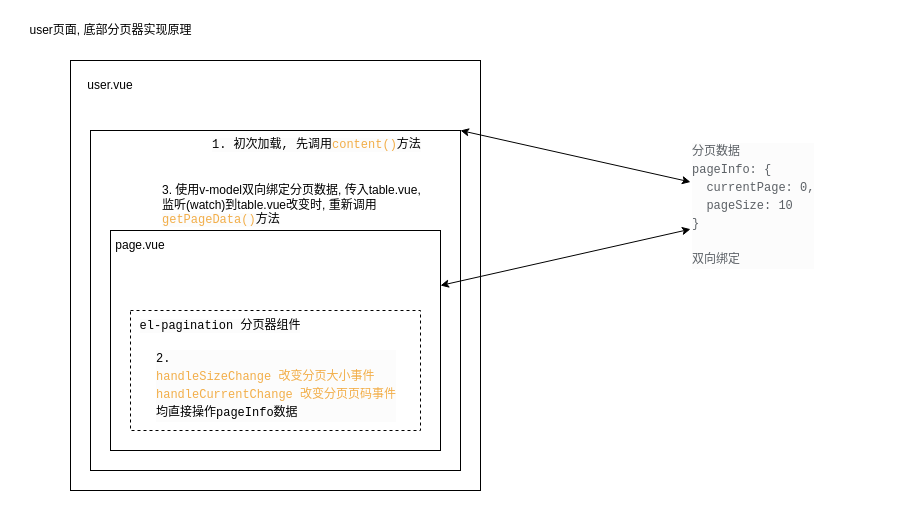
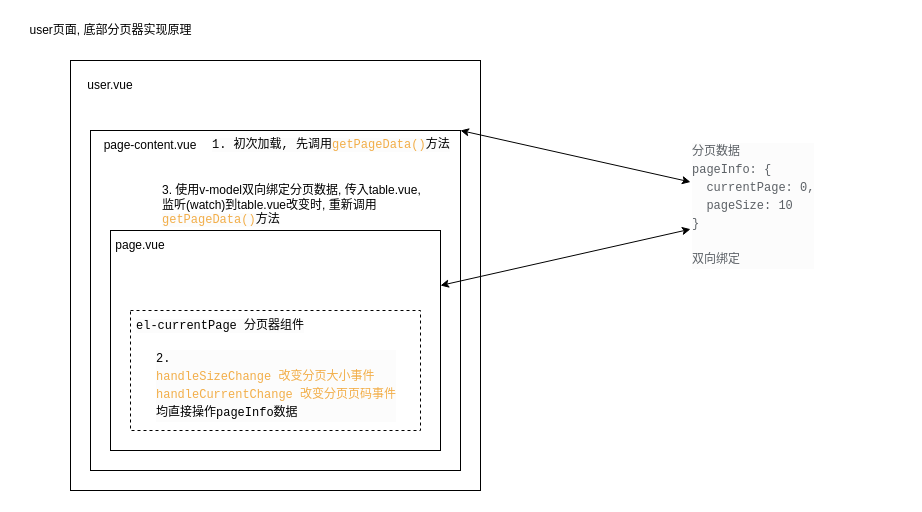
(307, 145) -> (321, 145)
none -> (151, 146)
(221, 326) -> (221, 326)
